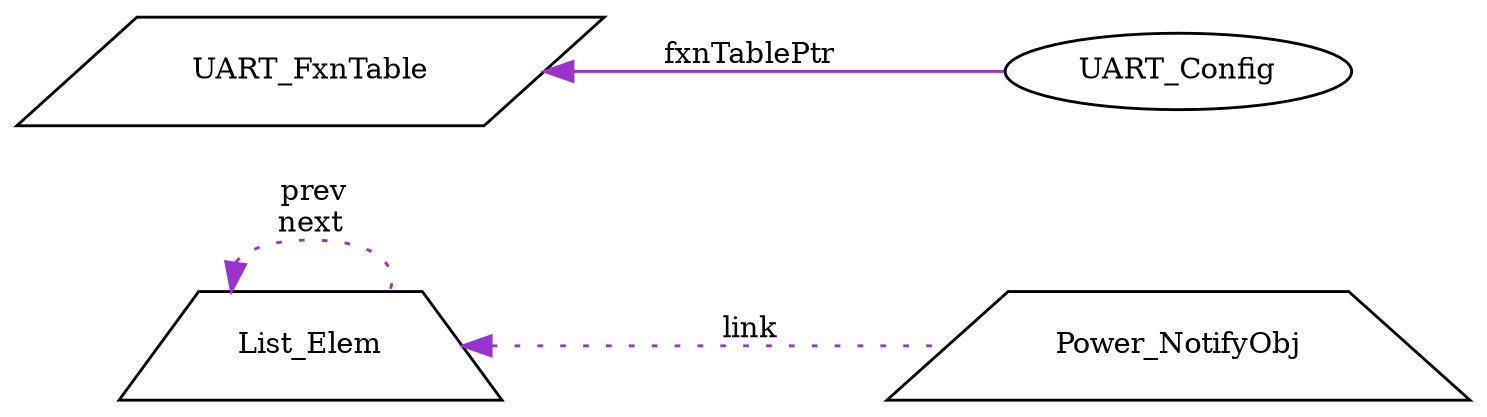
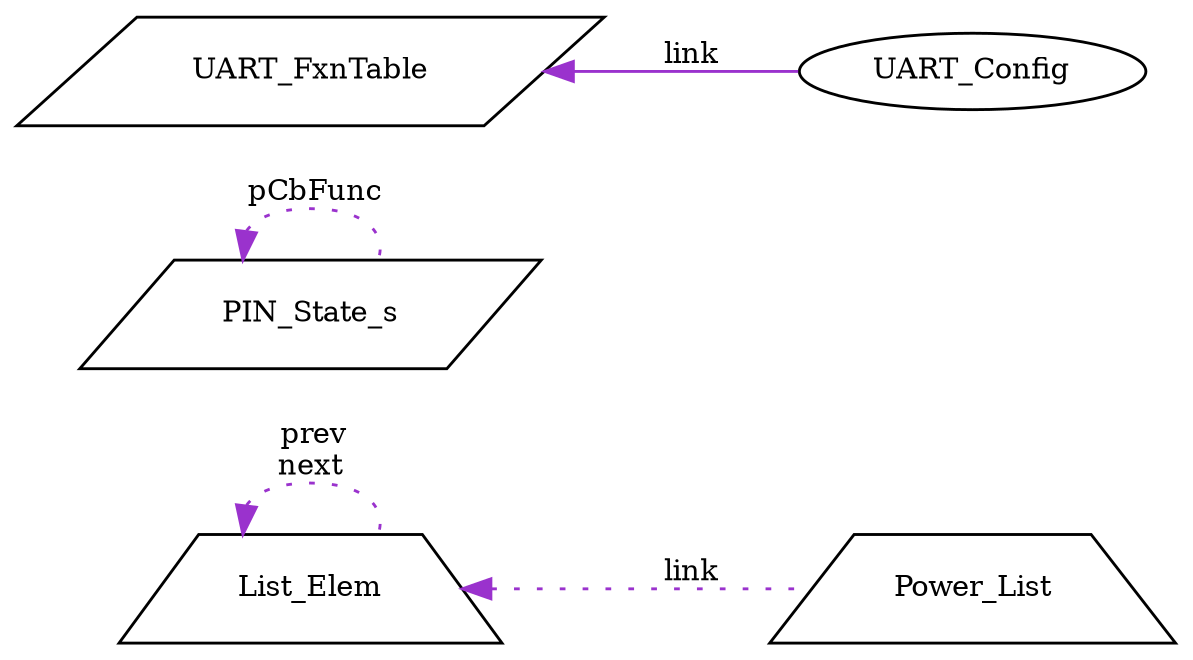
(745, 56) -> (687, 56)
none -> (311, 314)
(1178, 346) -> (973, 589)
